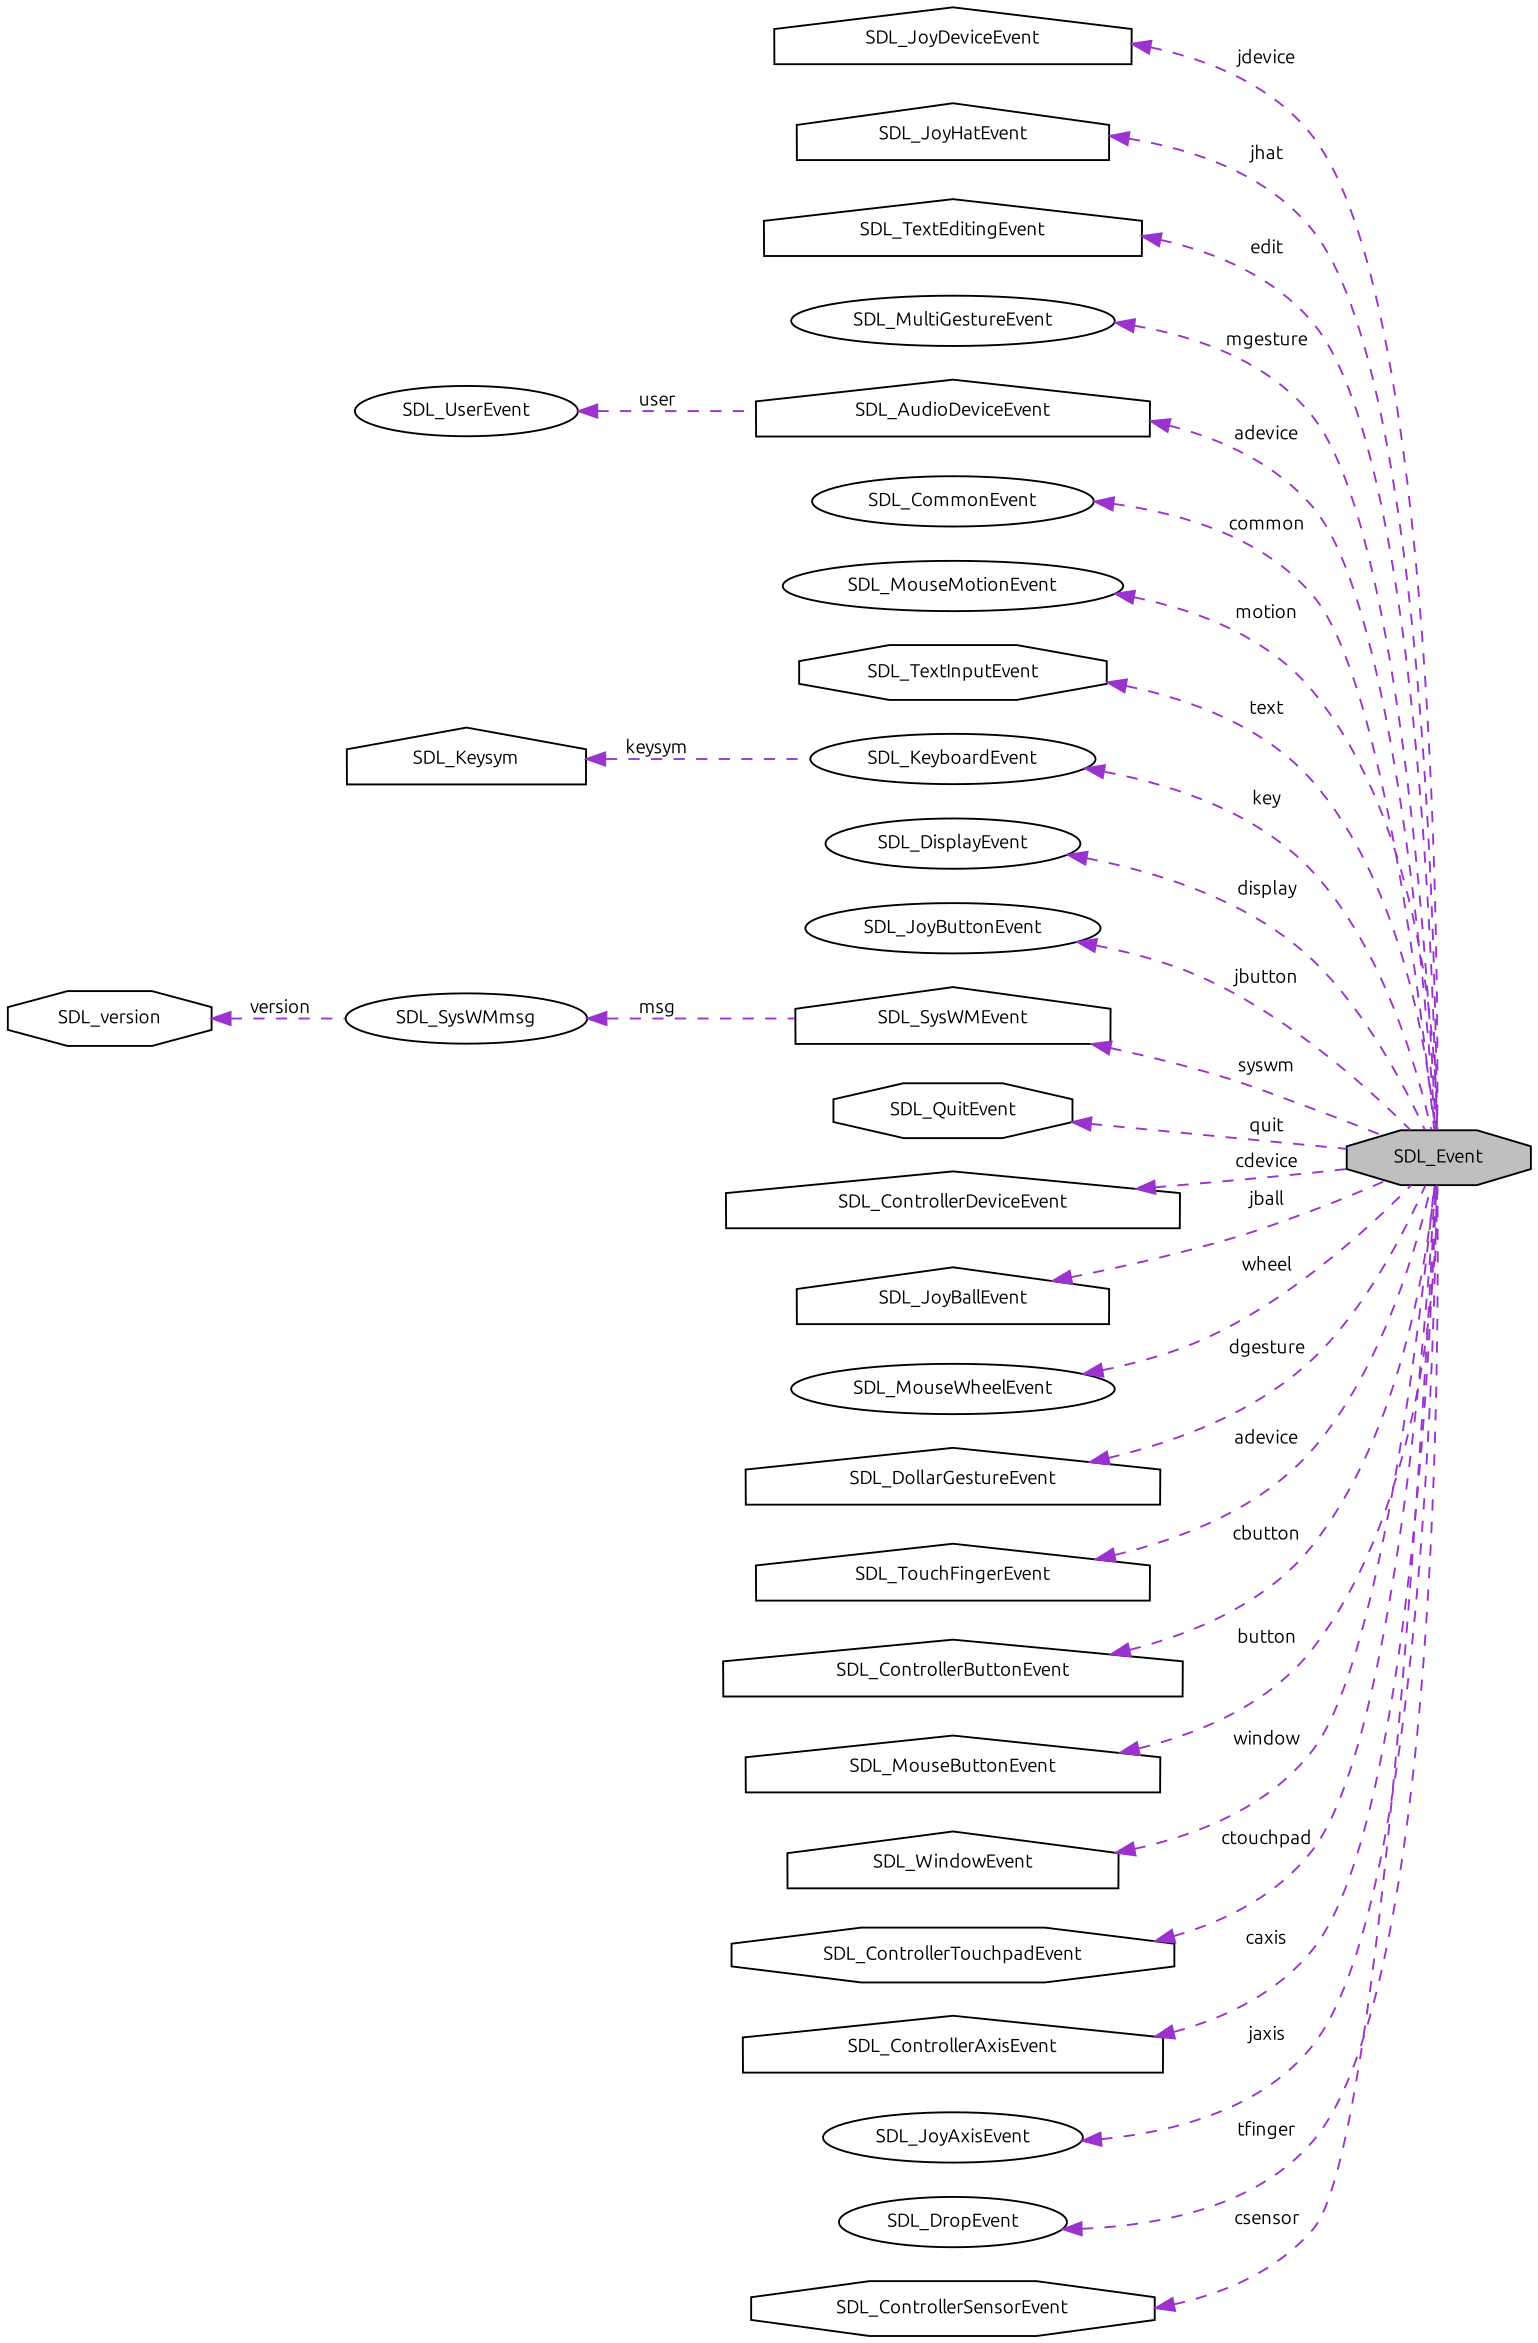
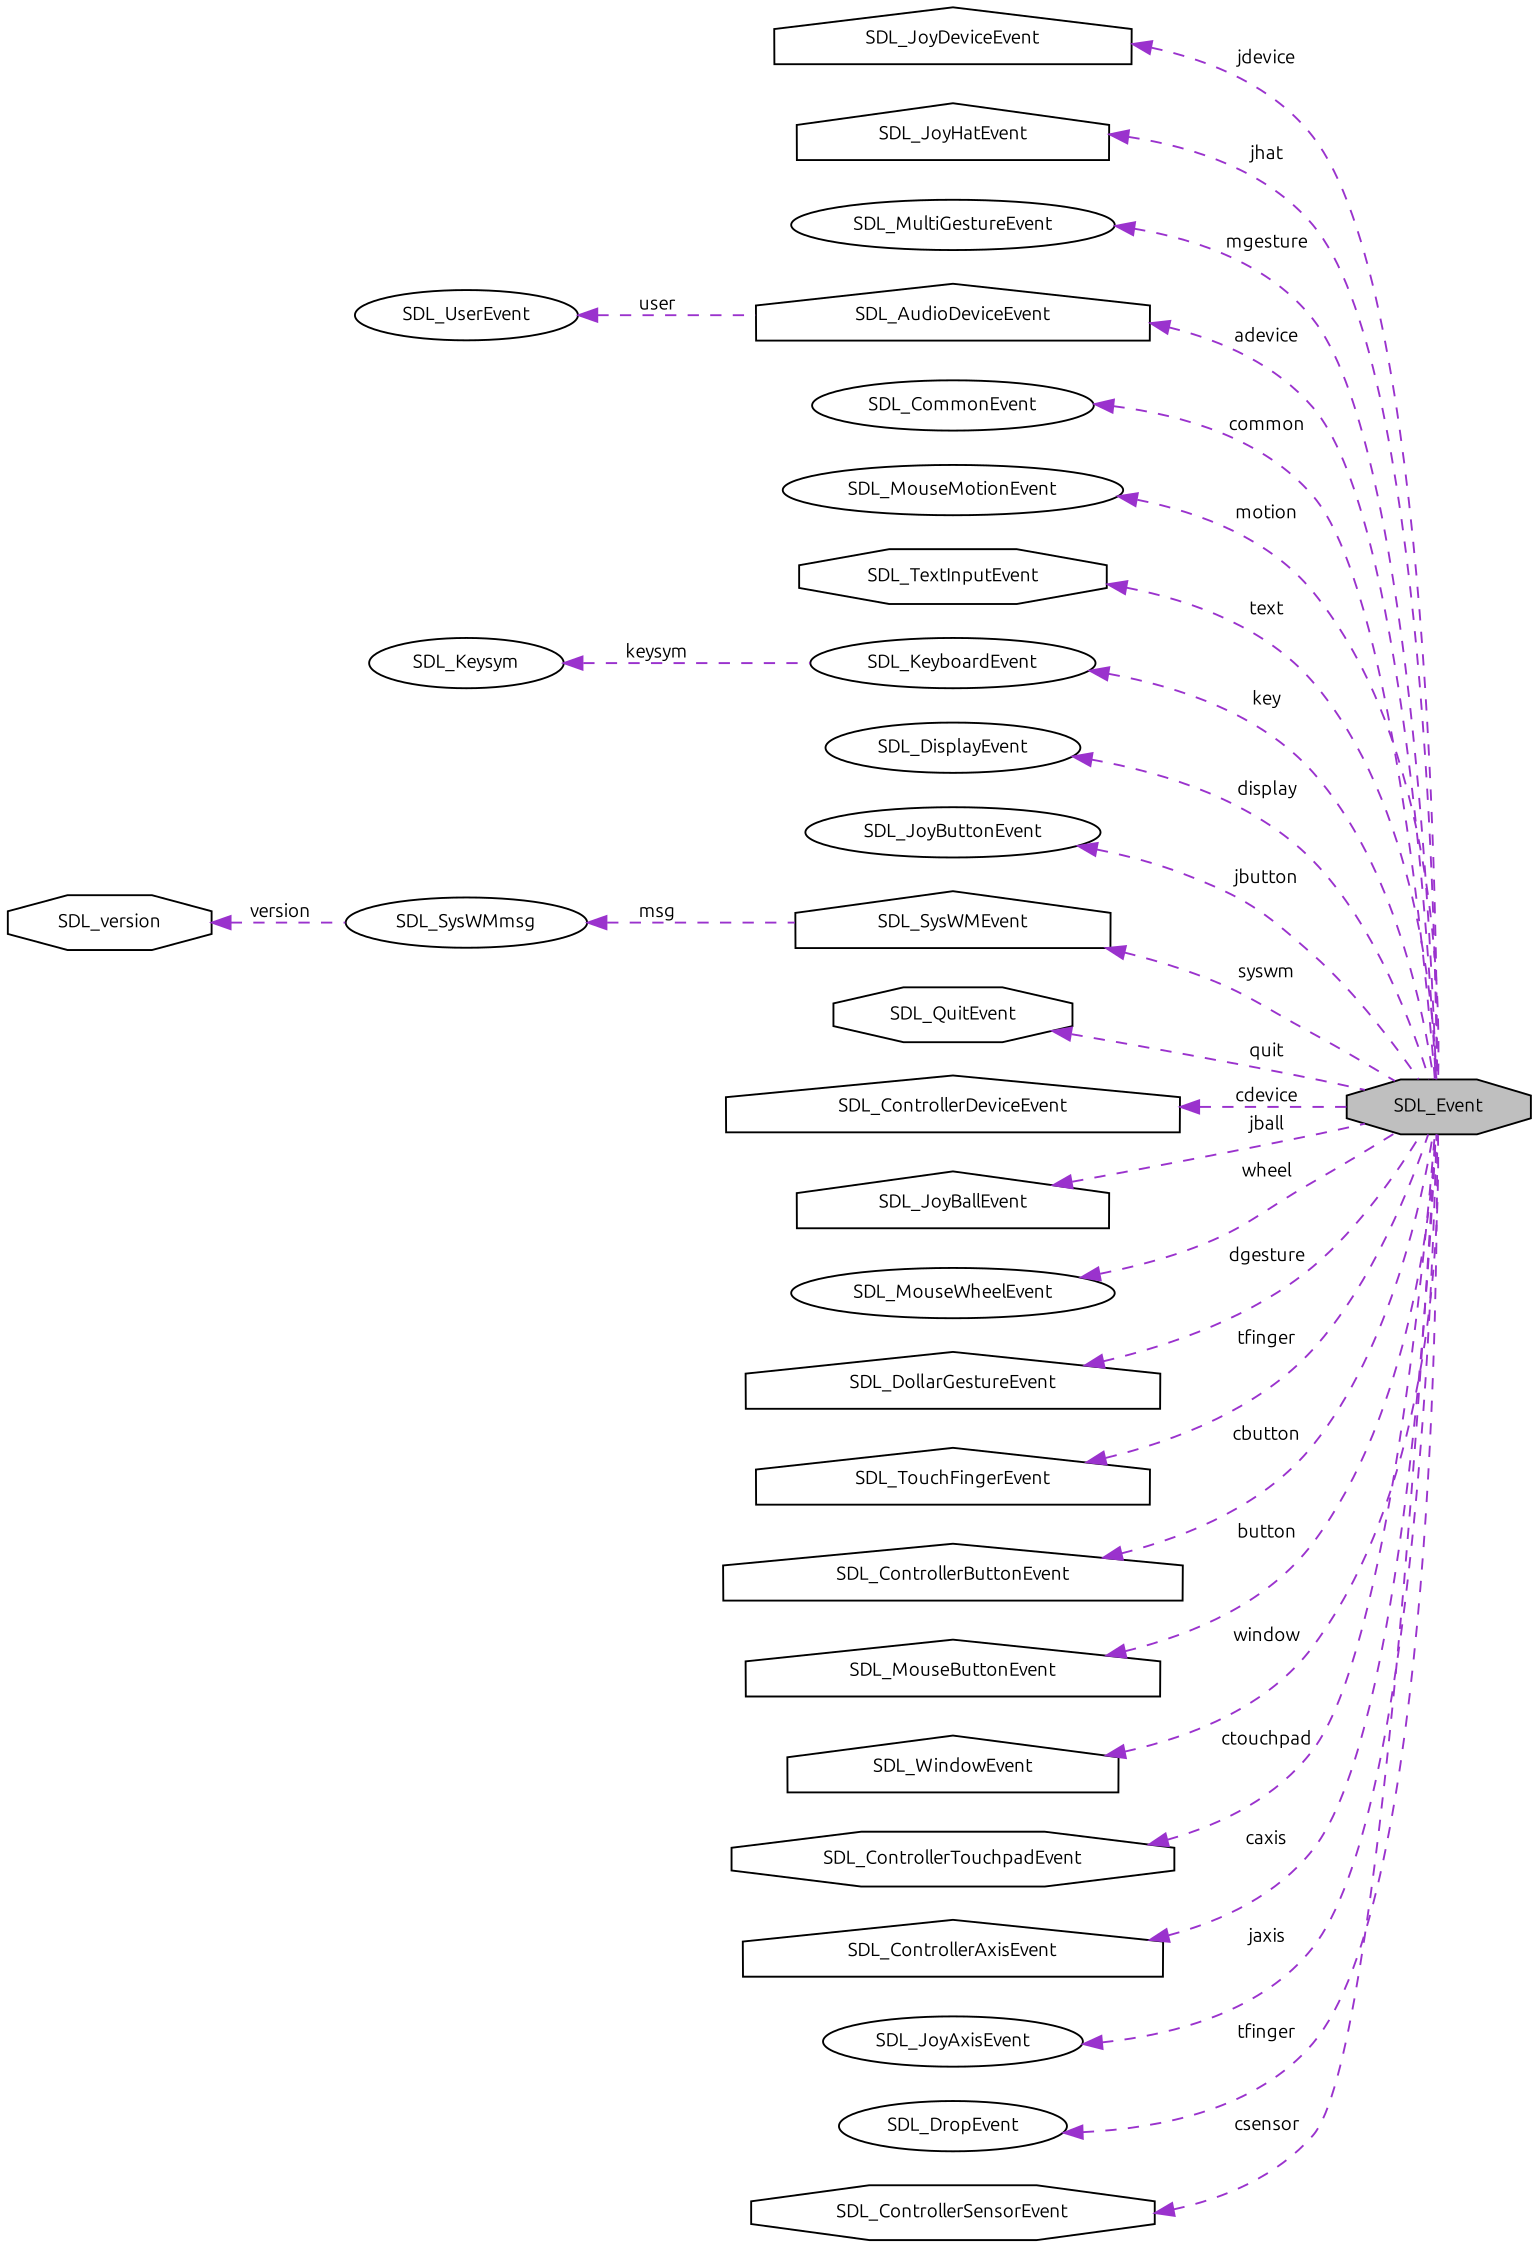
(953, 231) -> none
(466, 759) -> (466, 663)
(1265, 1439) -> (1265, 1339)
